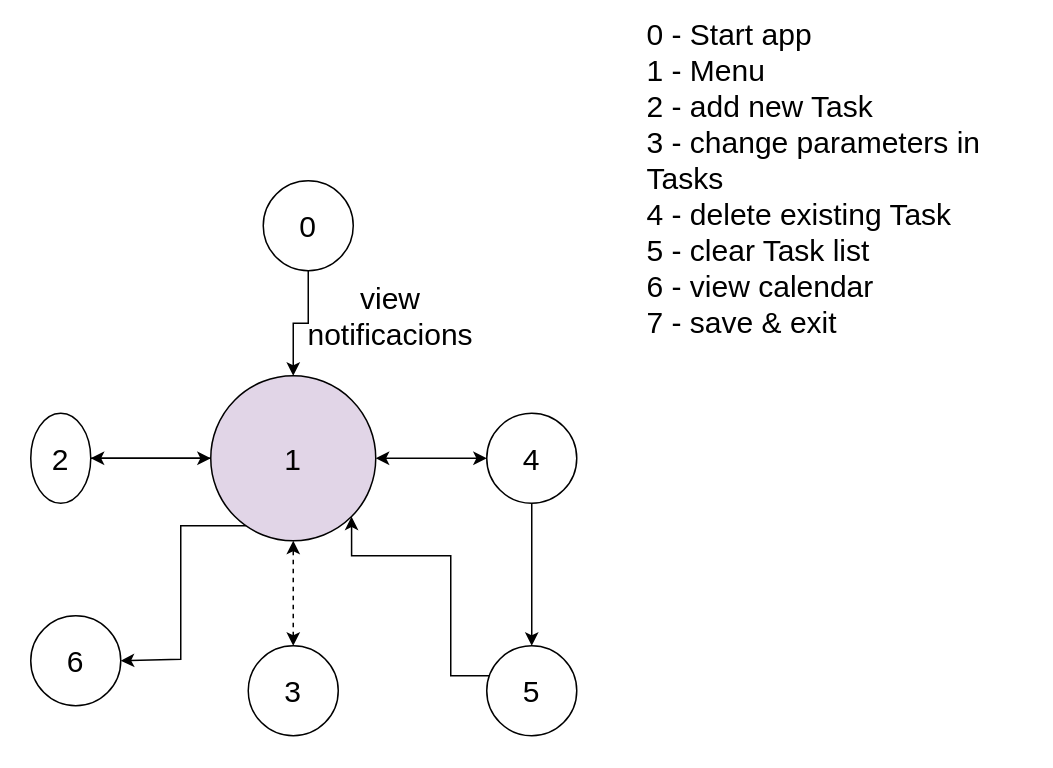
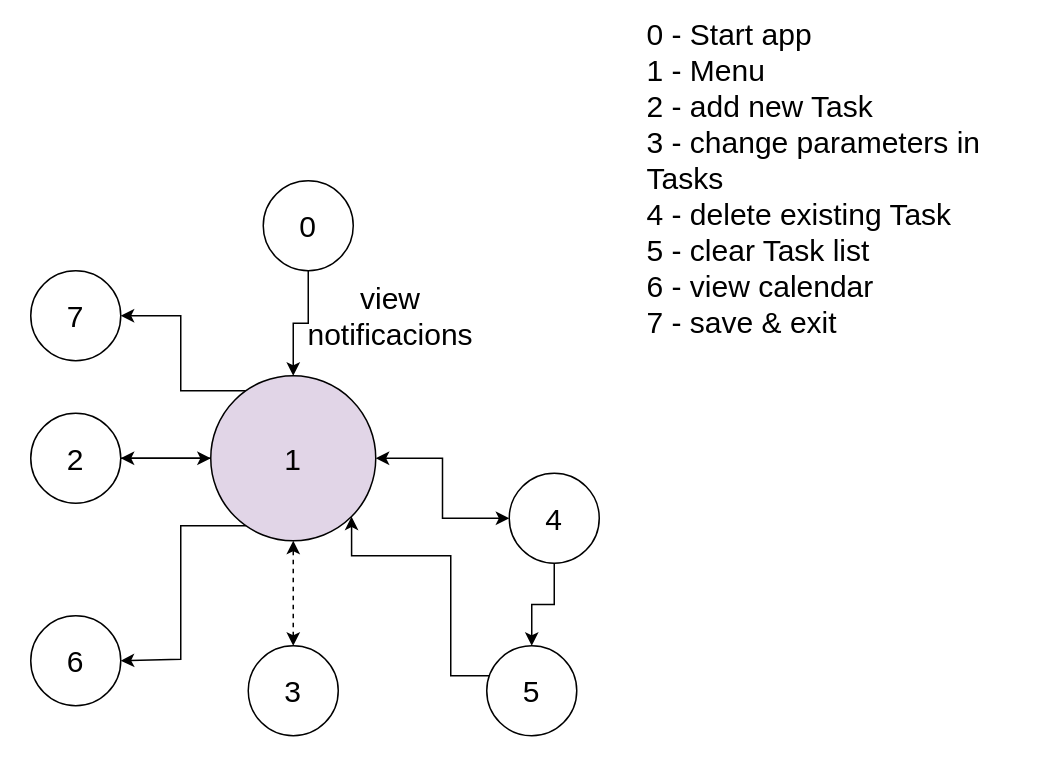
none -> (76, 316)
none -> (181, 361)
(61, 458) -> (76, 458)
(532, 458) -> (554, 518)
